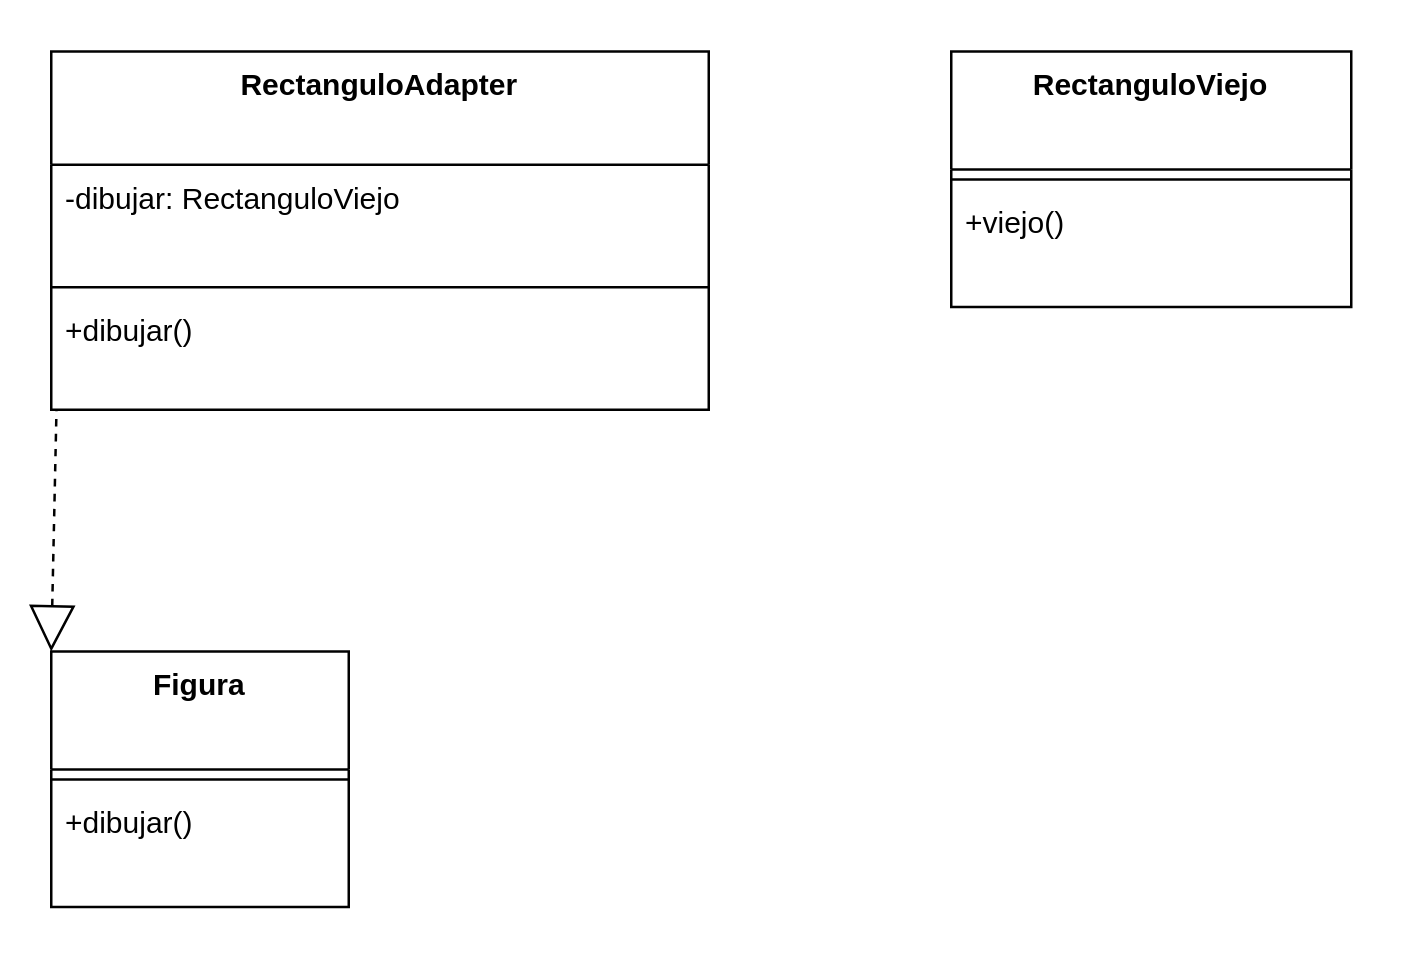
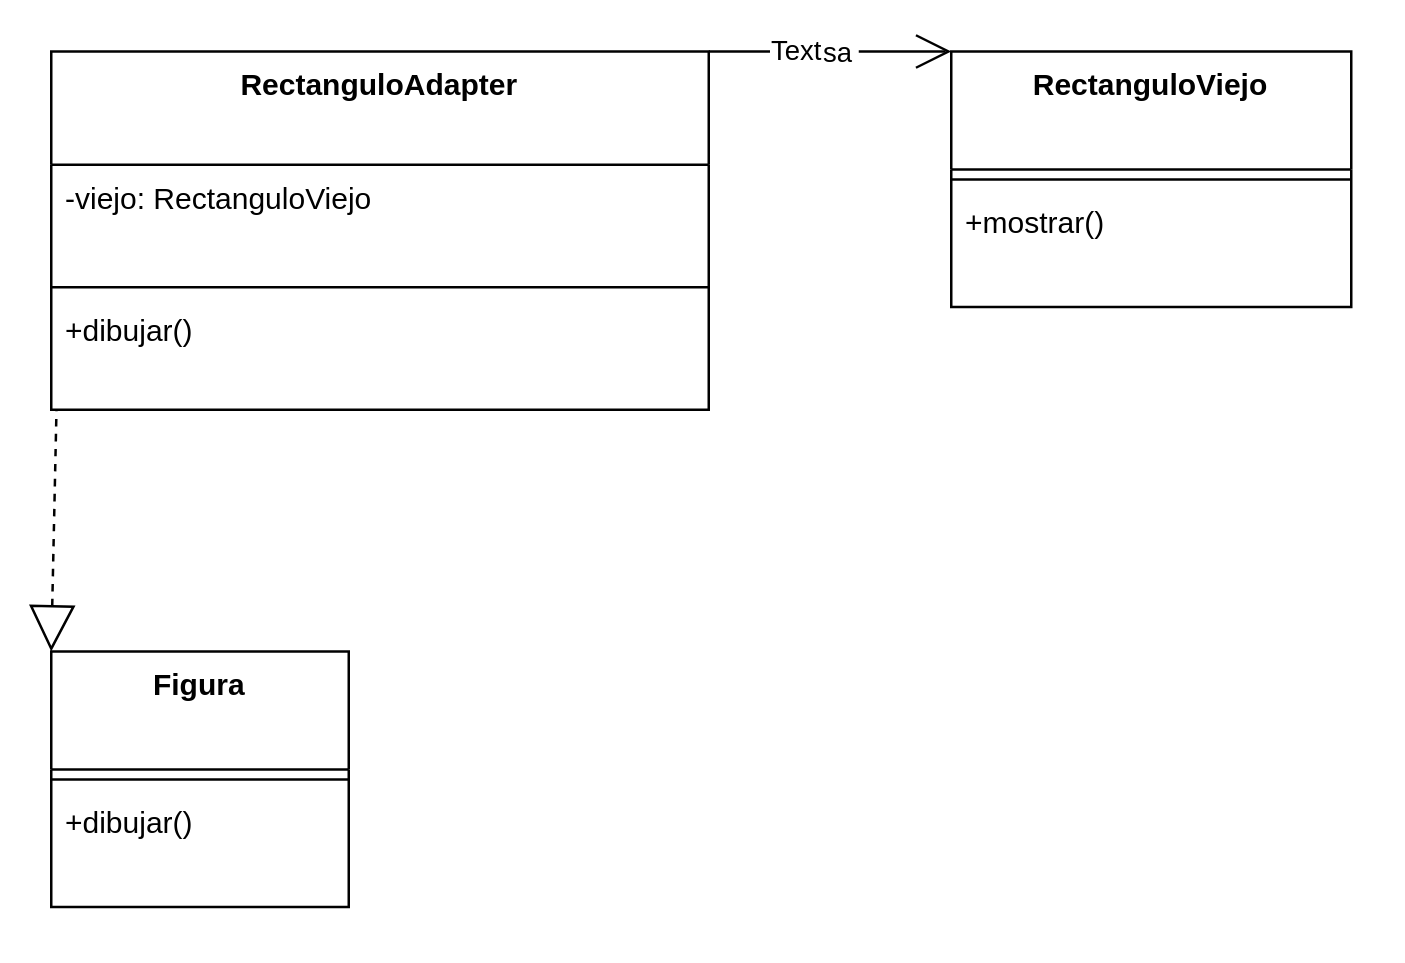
none -> (826, 51)
(256, 198) -> (239, 198)
(1028, 223) -> (1049, 223)
